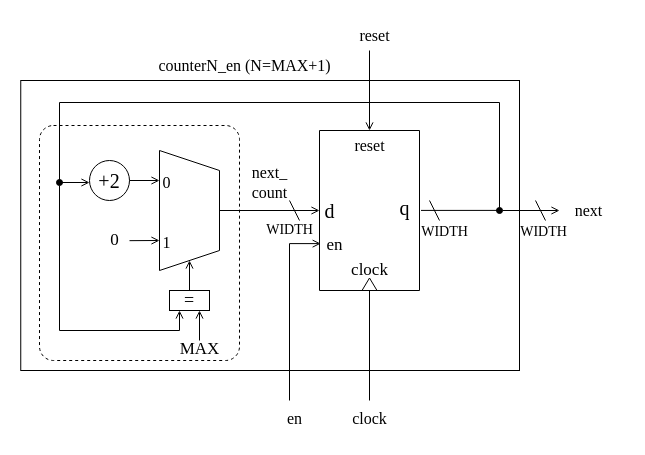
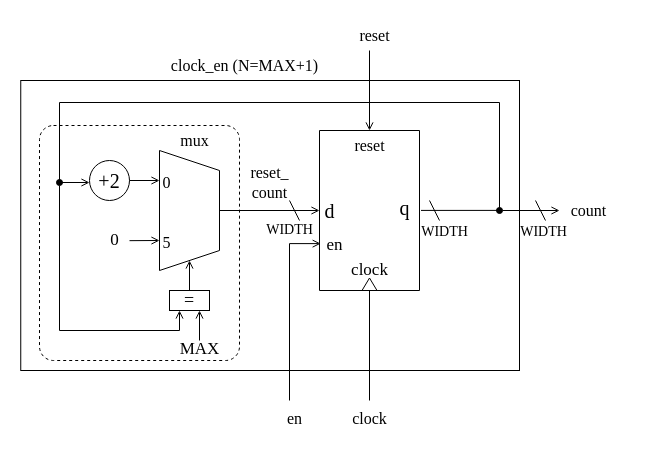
(245, 66) -> (245, 66)
none -> (195, 141)
(270, 183) -> (270, 183)
(589, 211) -> (589, 211)
(167, 243) -> (167, 243)
